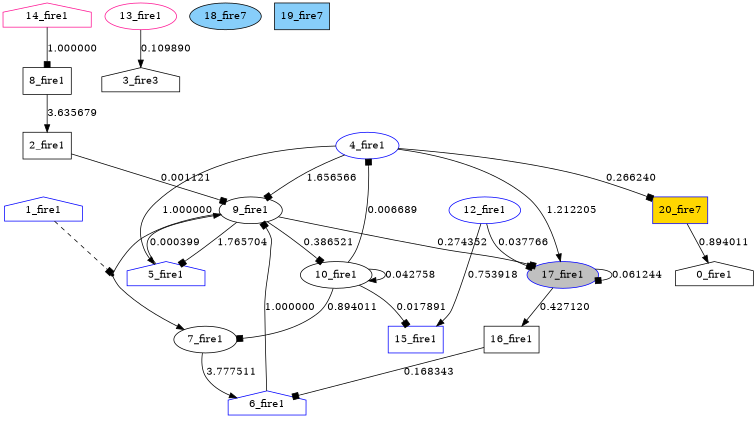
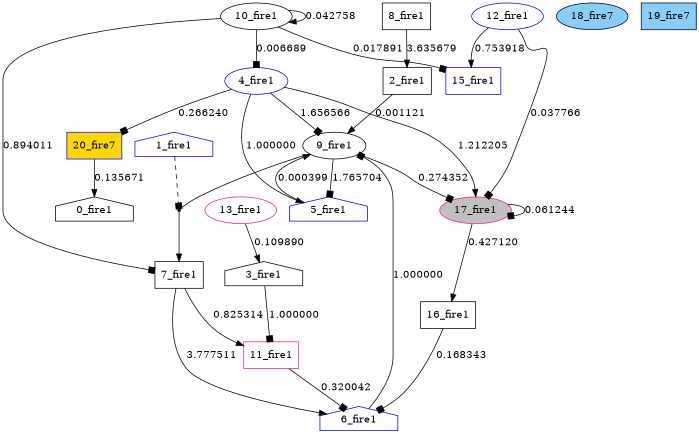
(47, 16) -> none
(141, 81) -> (264, 275)
(145, 177) -> (375, 110)
(292, 239) -> none
(724, 243) -> (120, 178)
(563, 275) -> (476, 210)
(205, 340) -> (179, 275)
none -> (271, 355)
